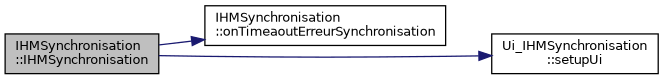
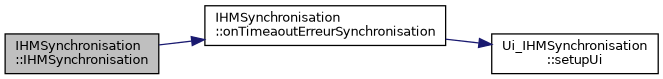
(319, 57) -> (462, 41)
